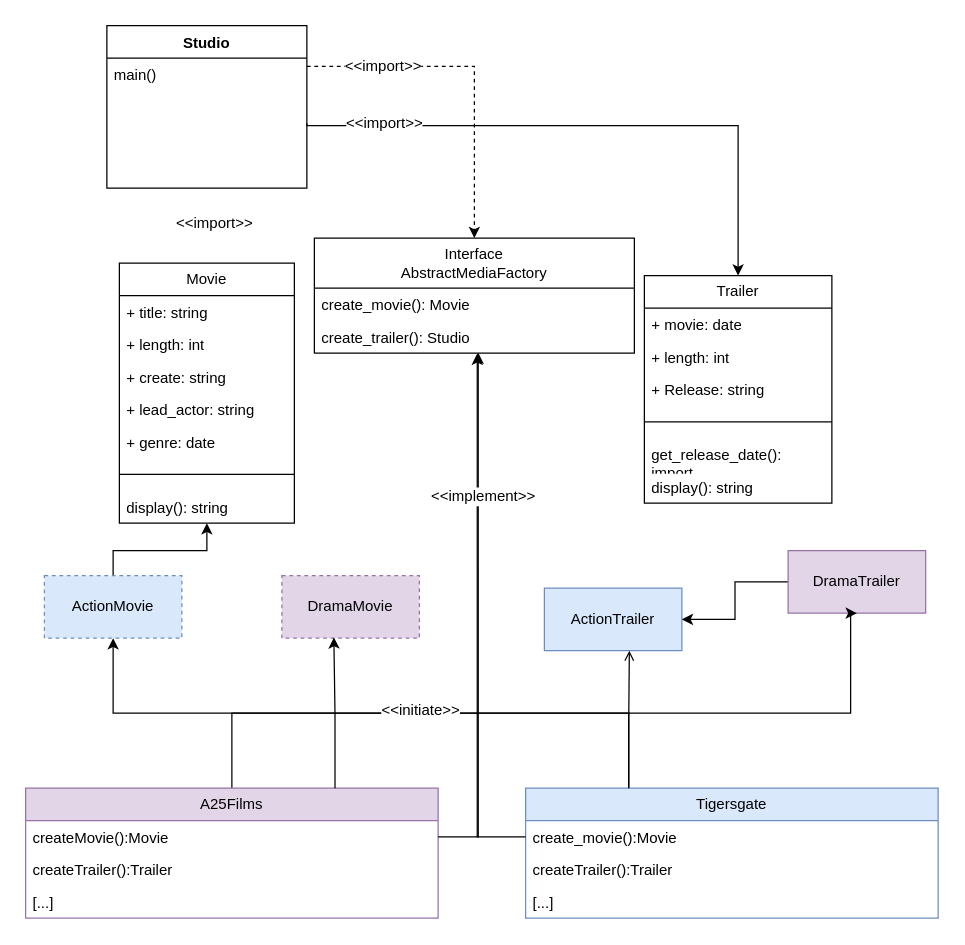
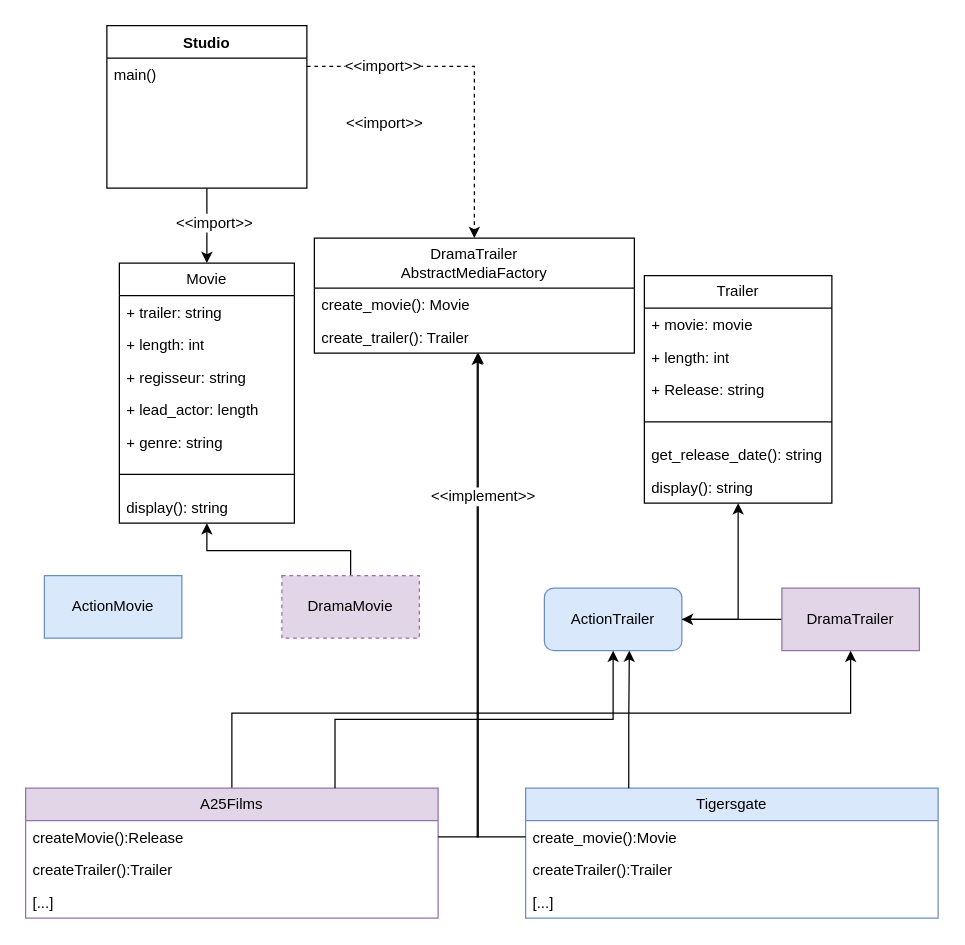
(650, 126) -> none
none -> (207, 203)
(474, 263) -> (474, 263)
(178, 313) -> (187, 313)
(699, 326) -> (701, 326)
(413, 338) -> (415, 338)
(186, 378) -> (197, 378)
(201, 411) -> (201, 411)
(176, 443) -> (182, 443)
(739, 465) -> (739, 465)
(146, 551) -> none
none -> (291, 551)
none -> (738, 564)
(857, 582) -> (851, 619)
(113, 607) -> (113, 607)
(613, 619) -> (613, 619)
(629, 657) -> (629, 660)
(335, 684) -> (503, 719)
(137, 713) -> none
(107, 838) -> (115, 838)
